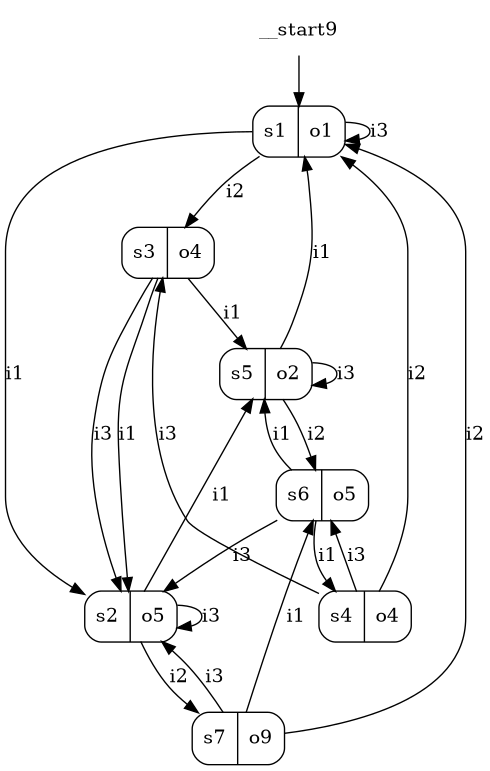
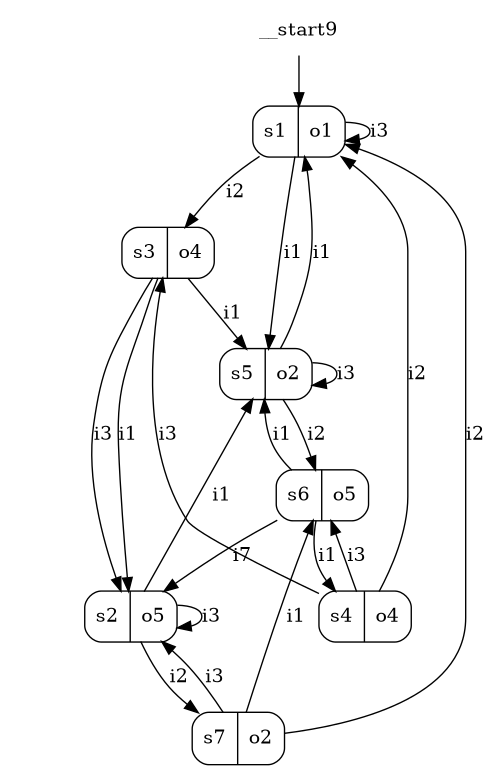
(6, 282) -> (281, 246)
(242, 556) -> (242, 556)
(261, 738) -> (261, 738)
